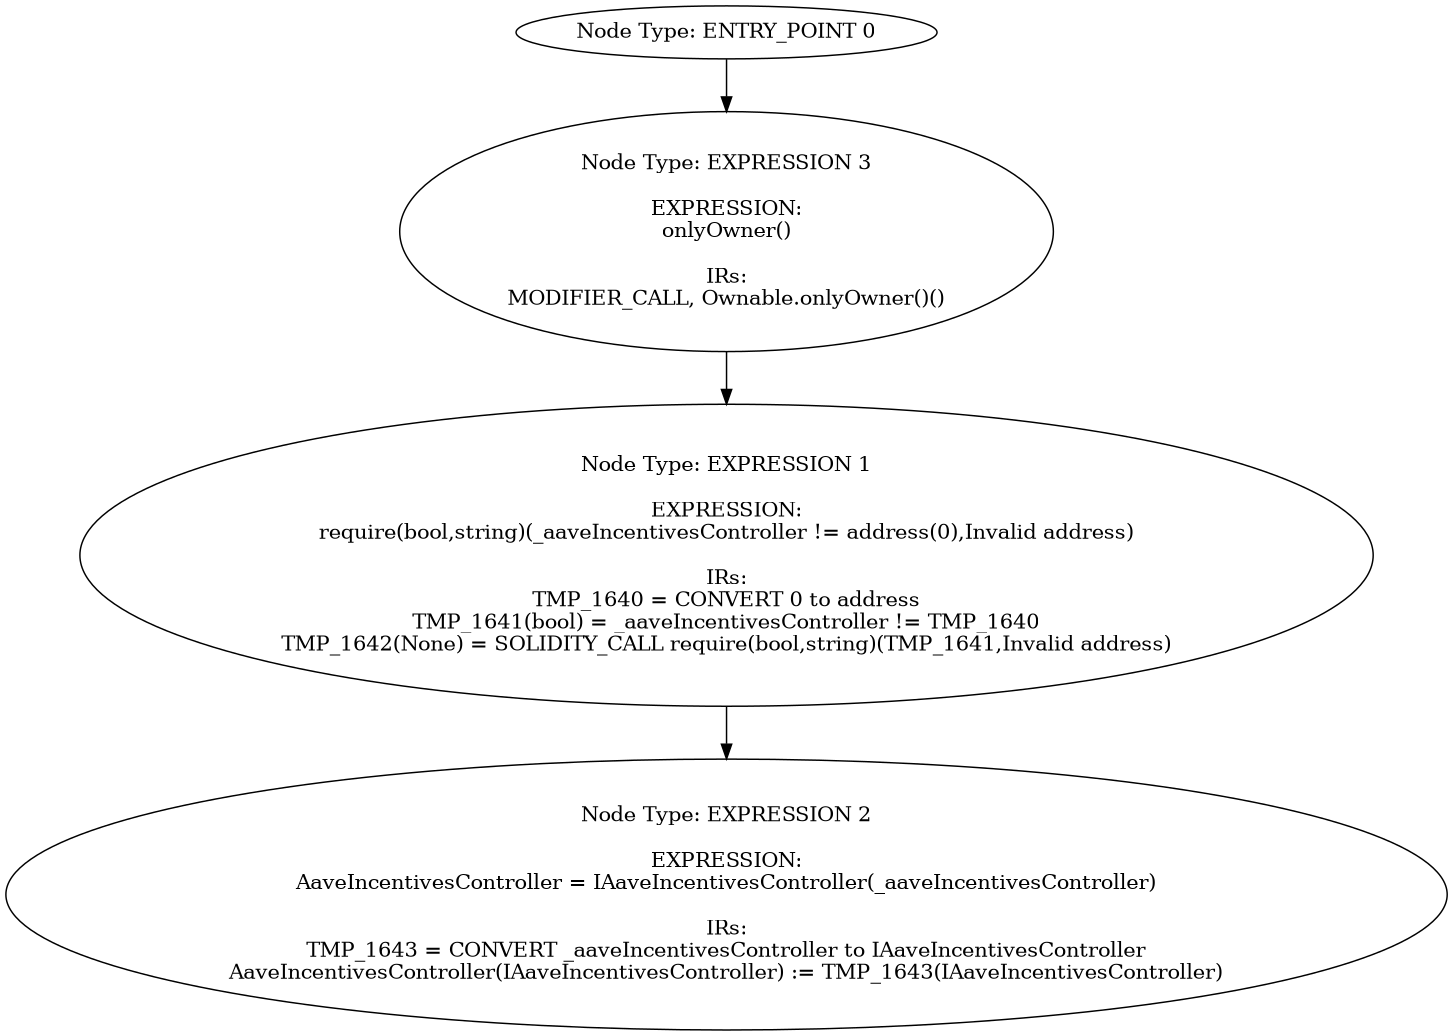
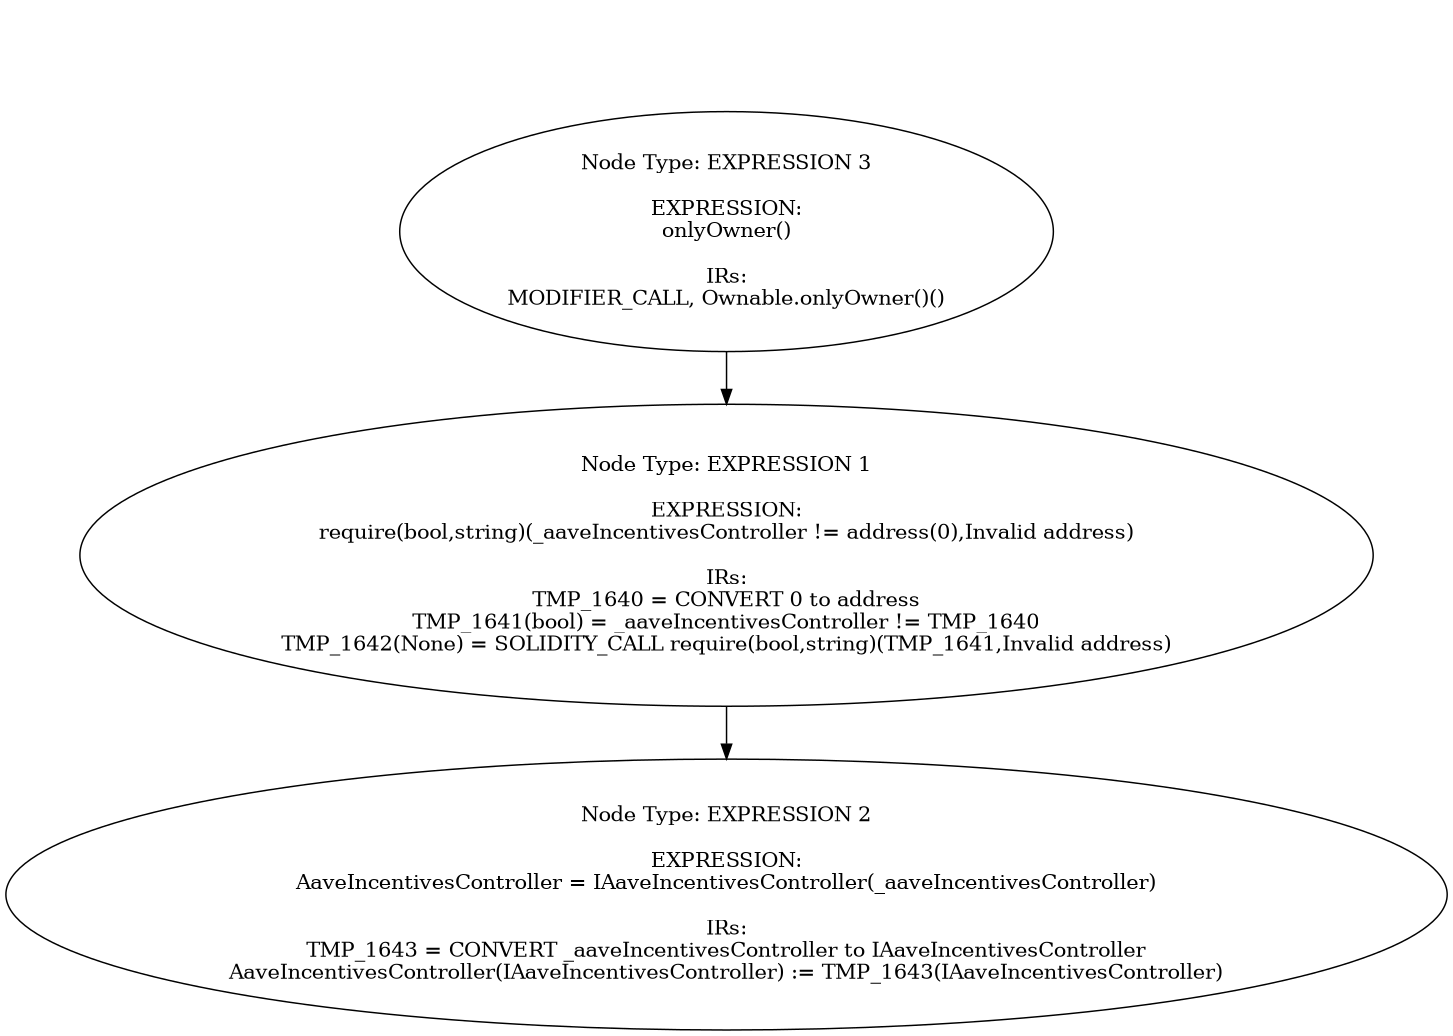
(727, 32) -> none
